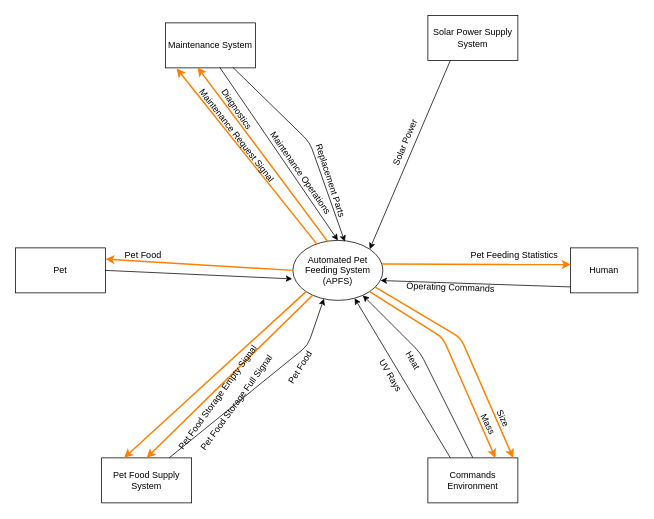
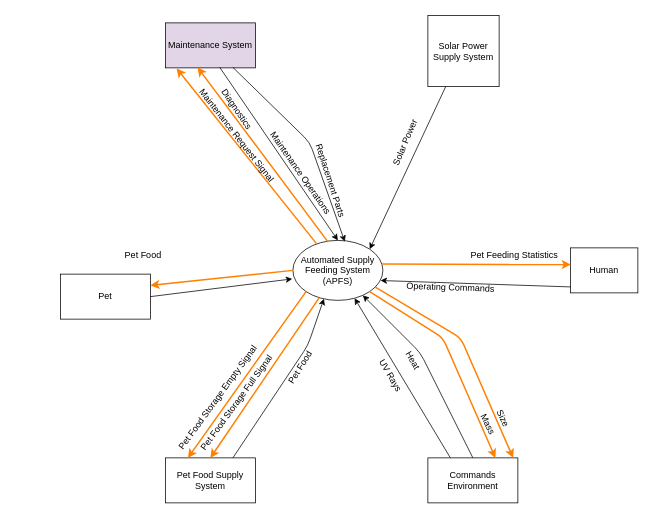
(473, 38) -> (464, 51)
(210, 45) -> (210, 45)
(60, 270) -> (105, 297)
(338, 270) -> (338, 270)
(147, 480) -> (210, 480)
